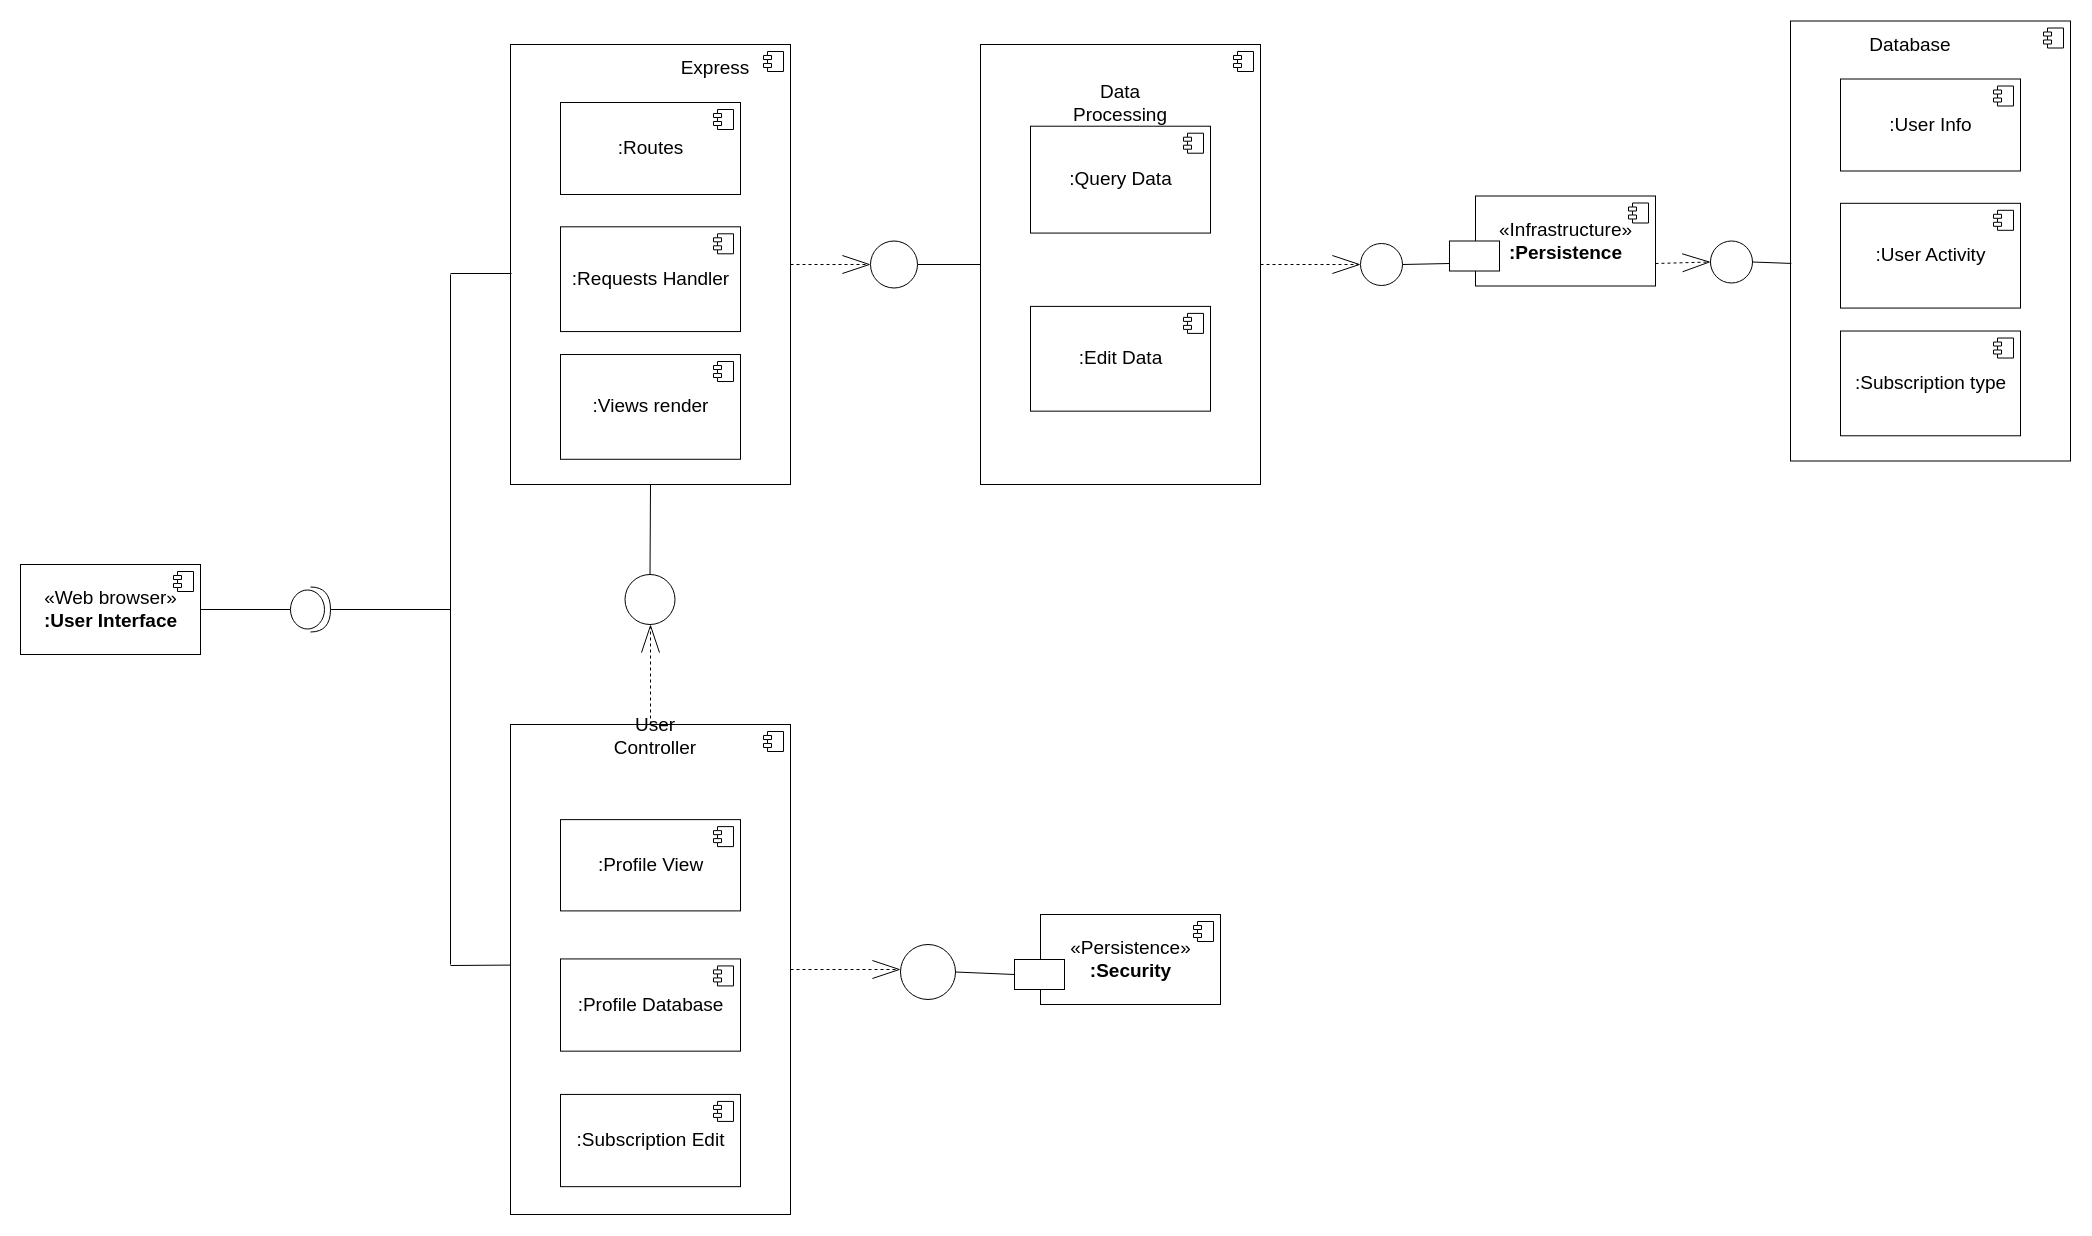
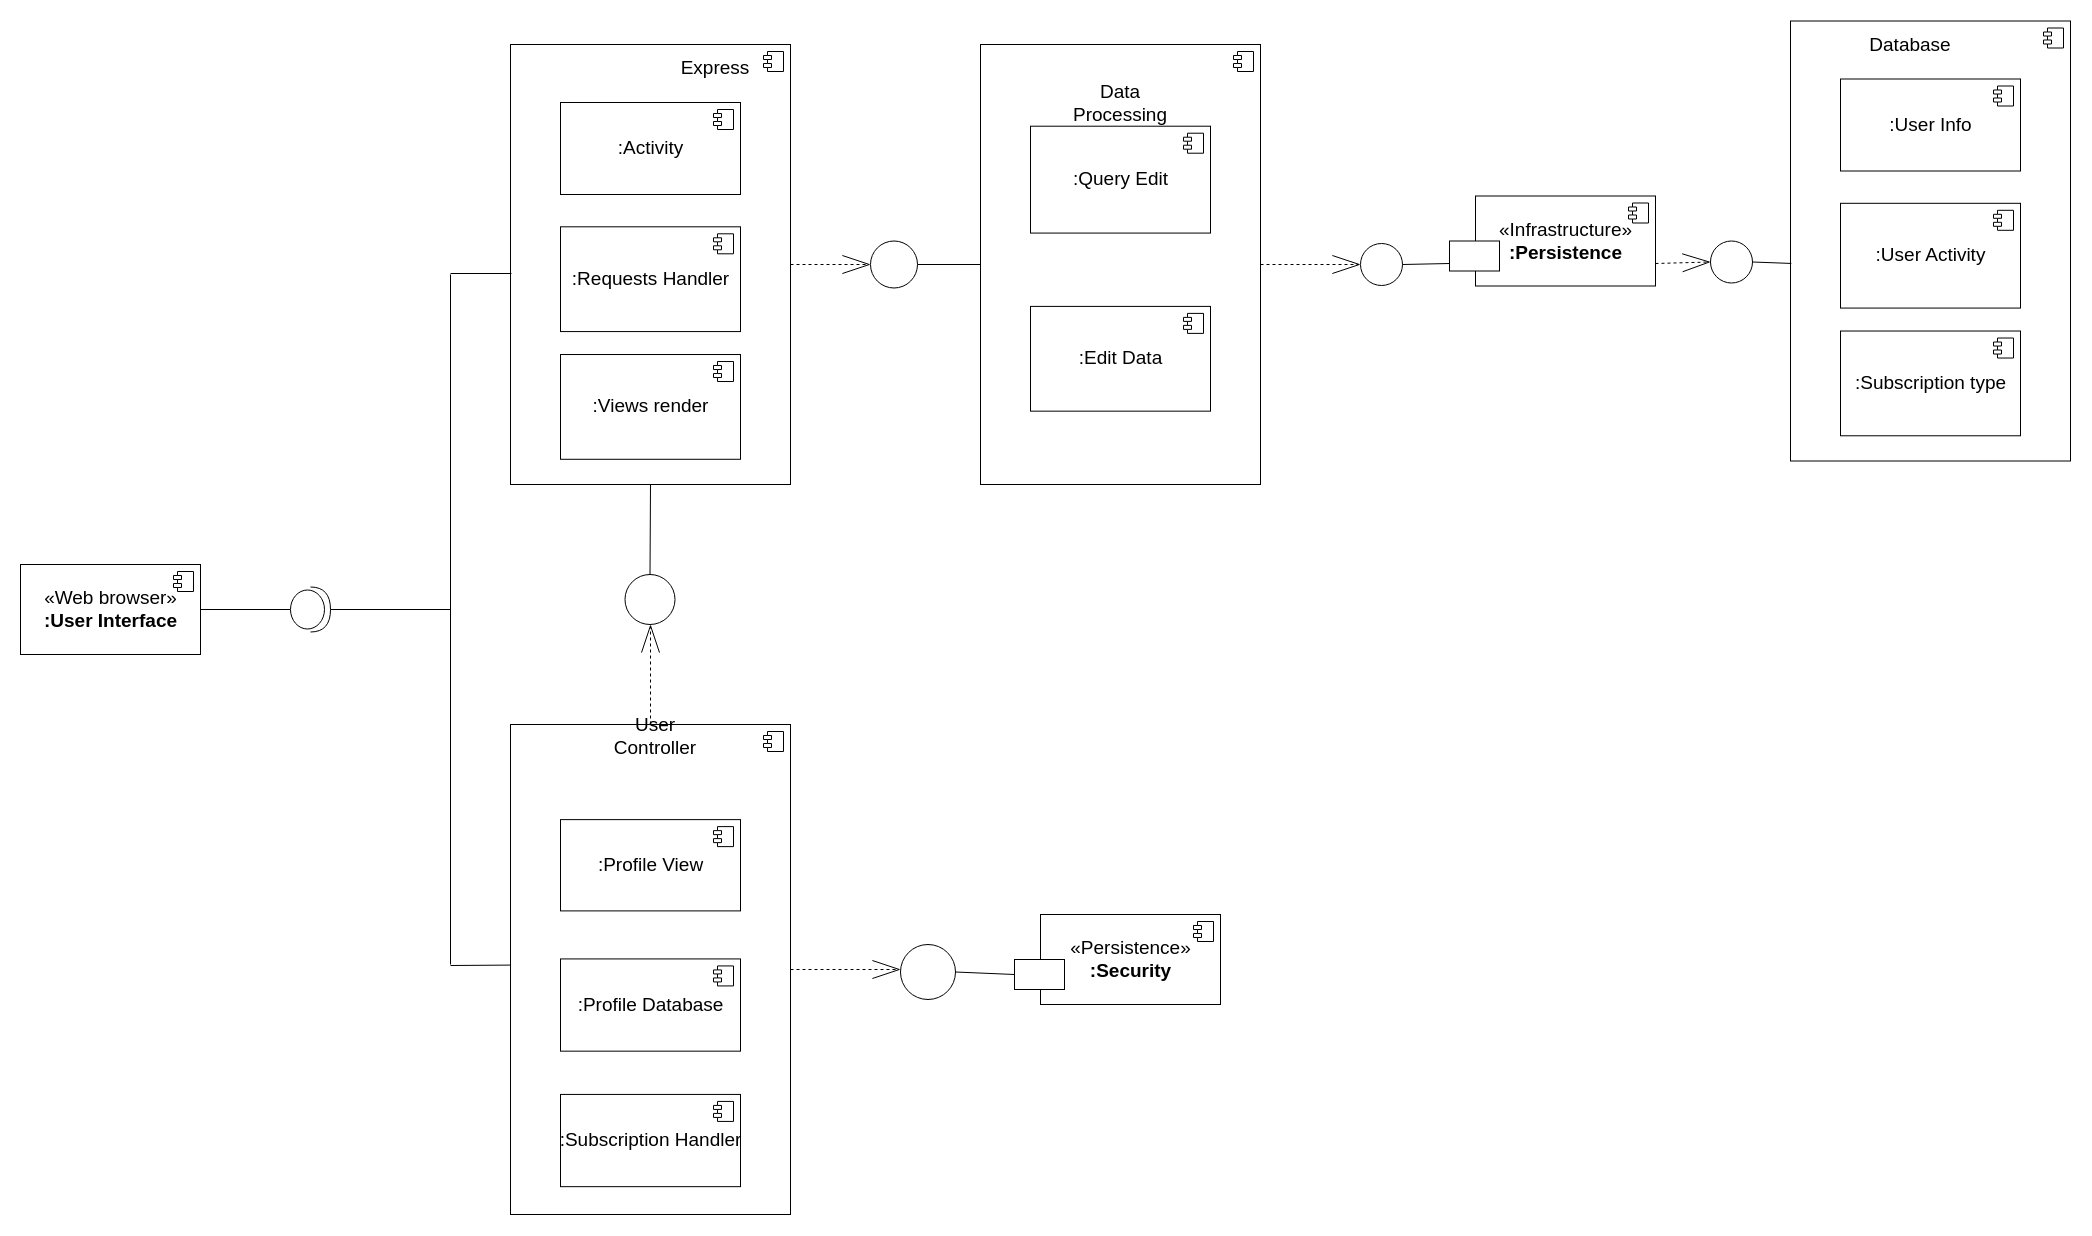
(651, 149) -> (651, 149)
(1121, 180) -> (1121, 180)
(651, 1141) -> (651, 1141)
